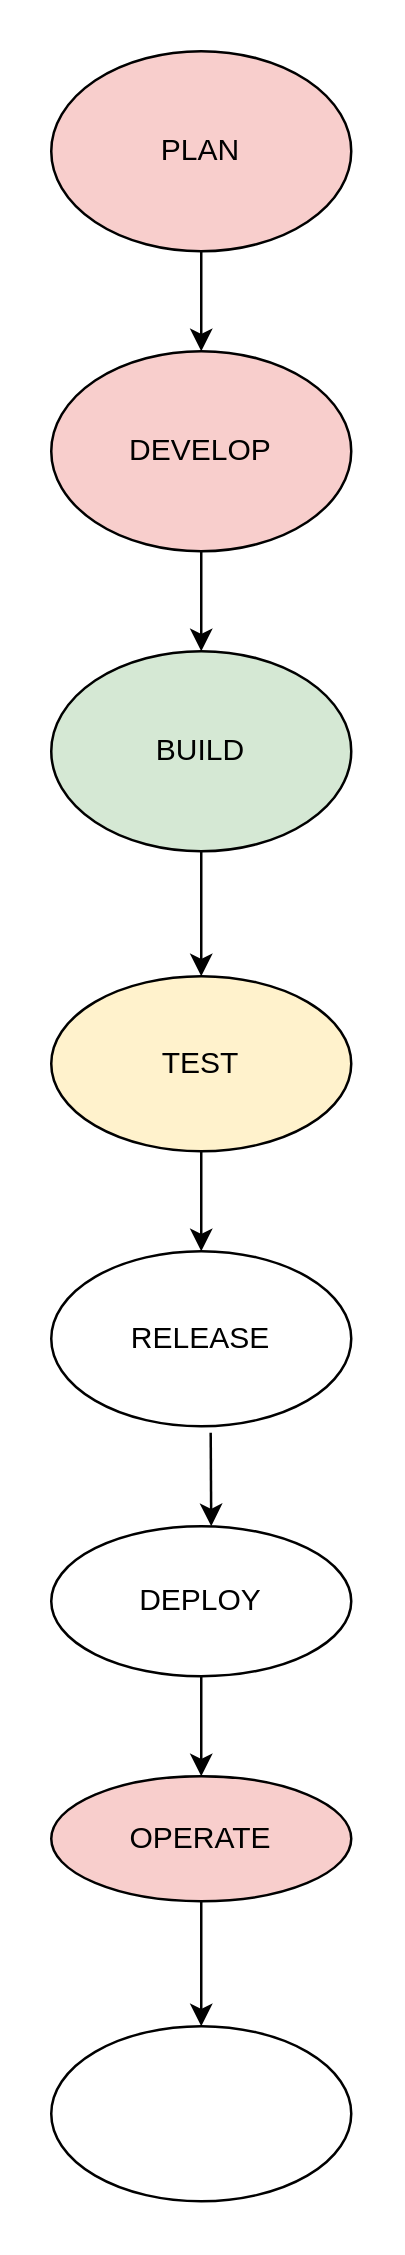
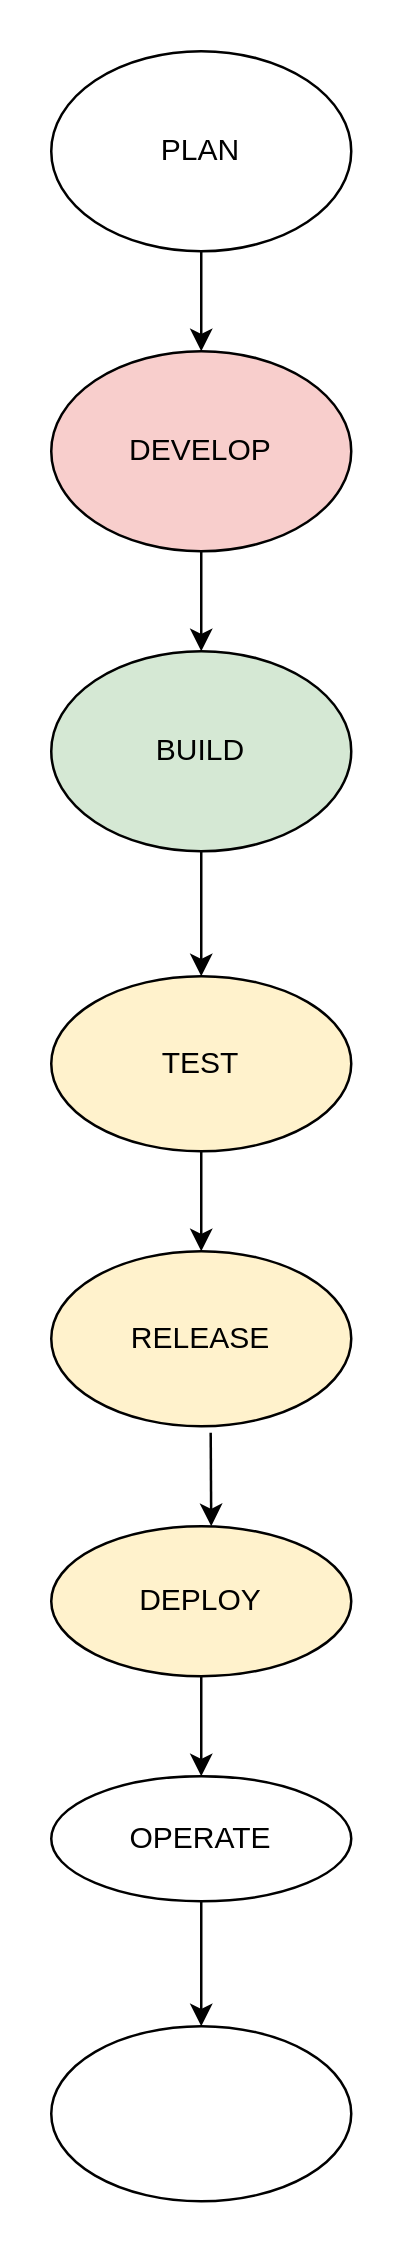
(201, 151) -> (201, 151)
(201, 1339) -> (201, 1339)
(201, 1601) -> (201, 1601)
(201, 1839) -> (201, 1839)
